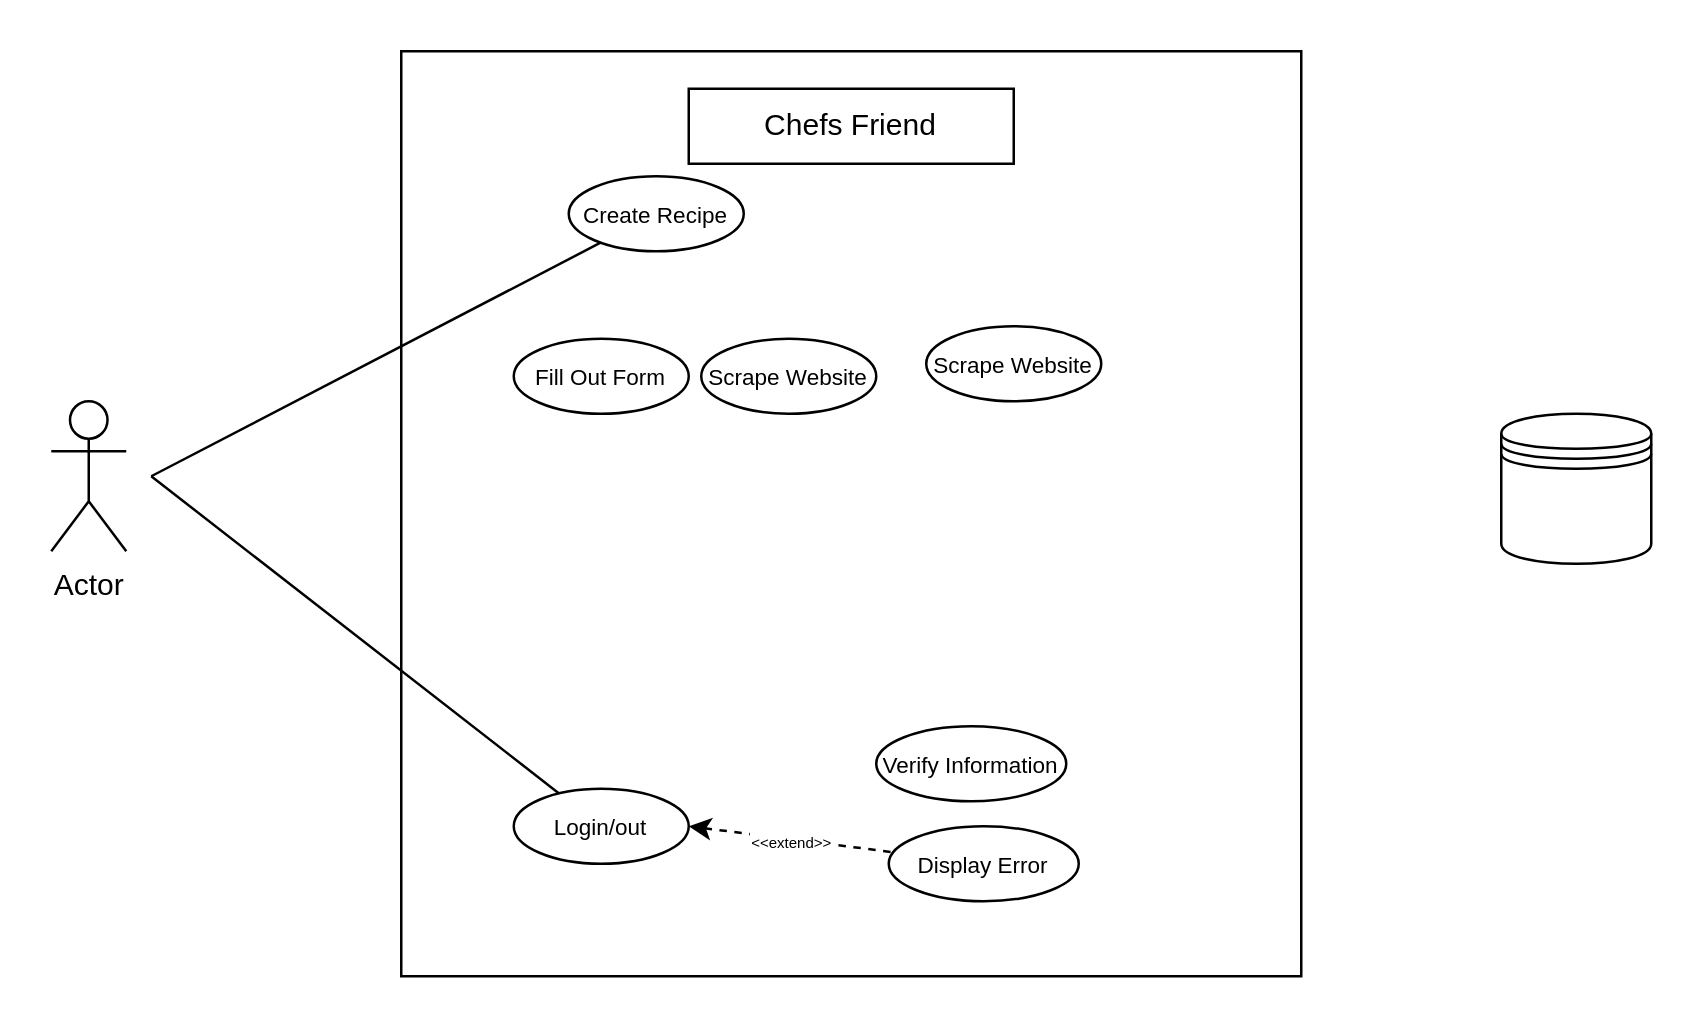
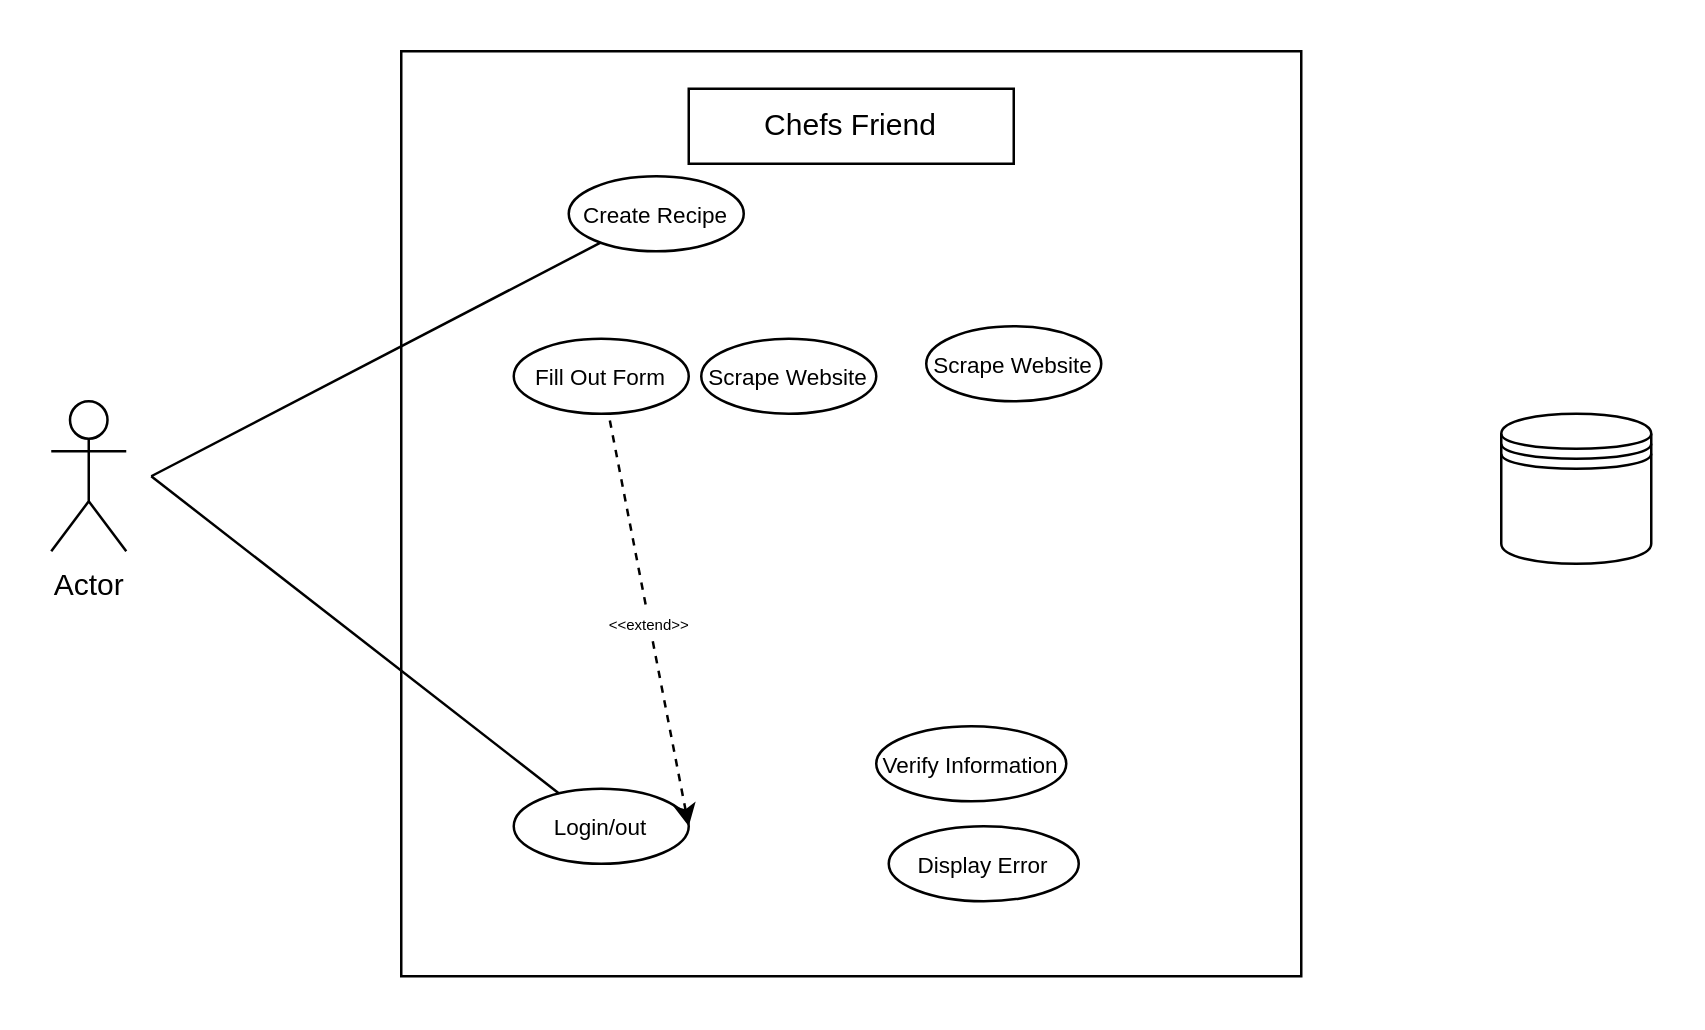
(836, 845) -> (628, 512)
